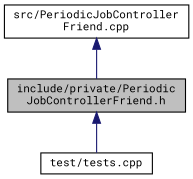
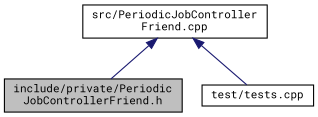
(97, 138) -> (224, 65)
